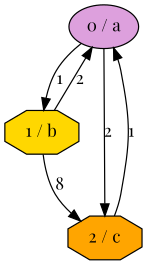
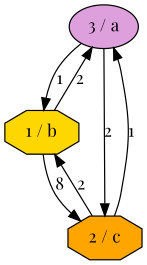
(104, 27) -> (104, 27)
none -> (77, 191)
